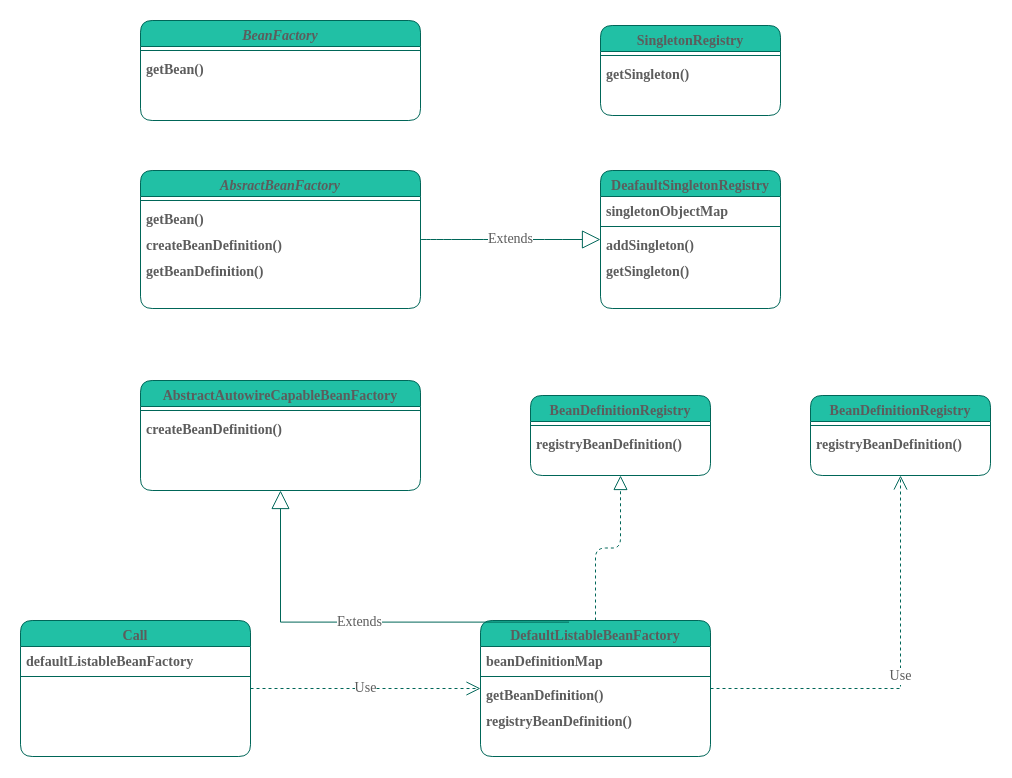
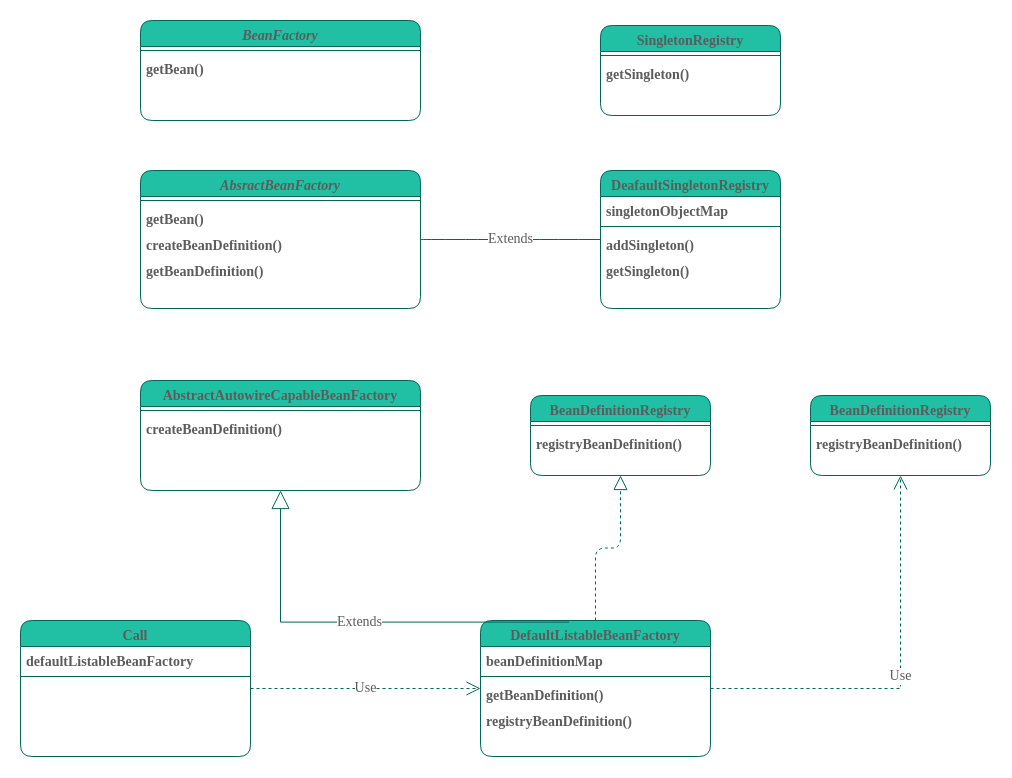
(581, 240) -> (589, 240)
